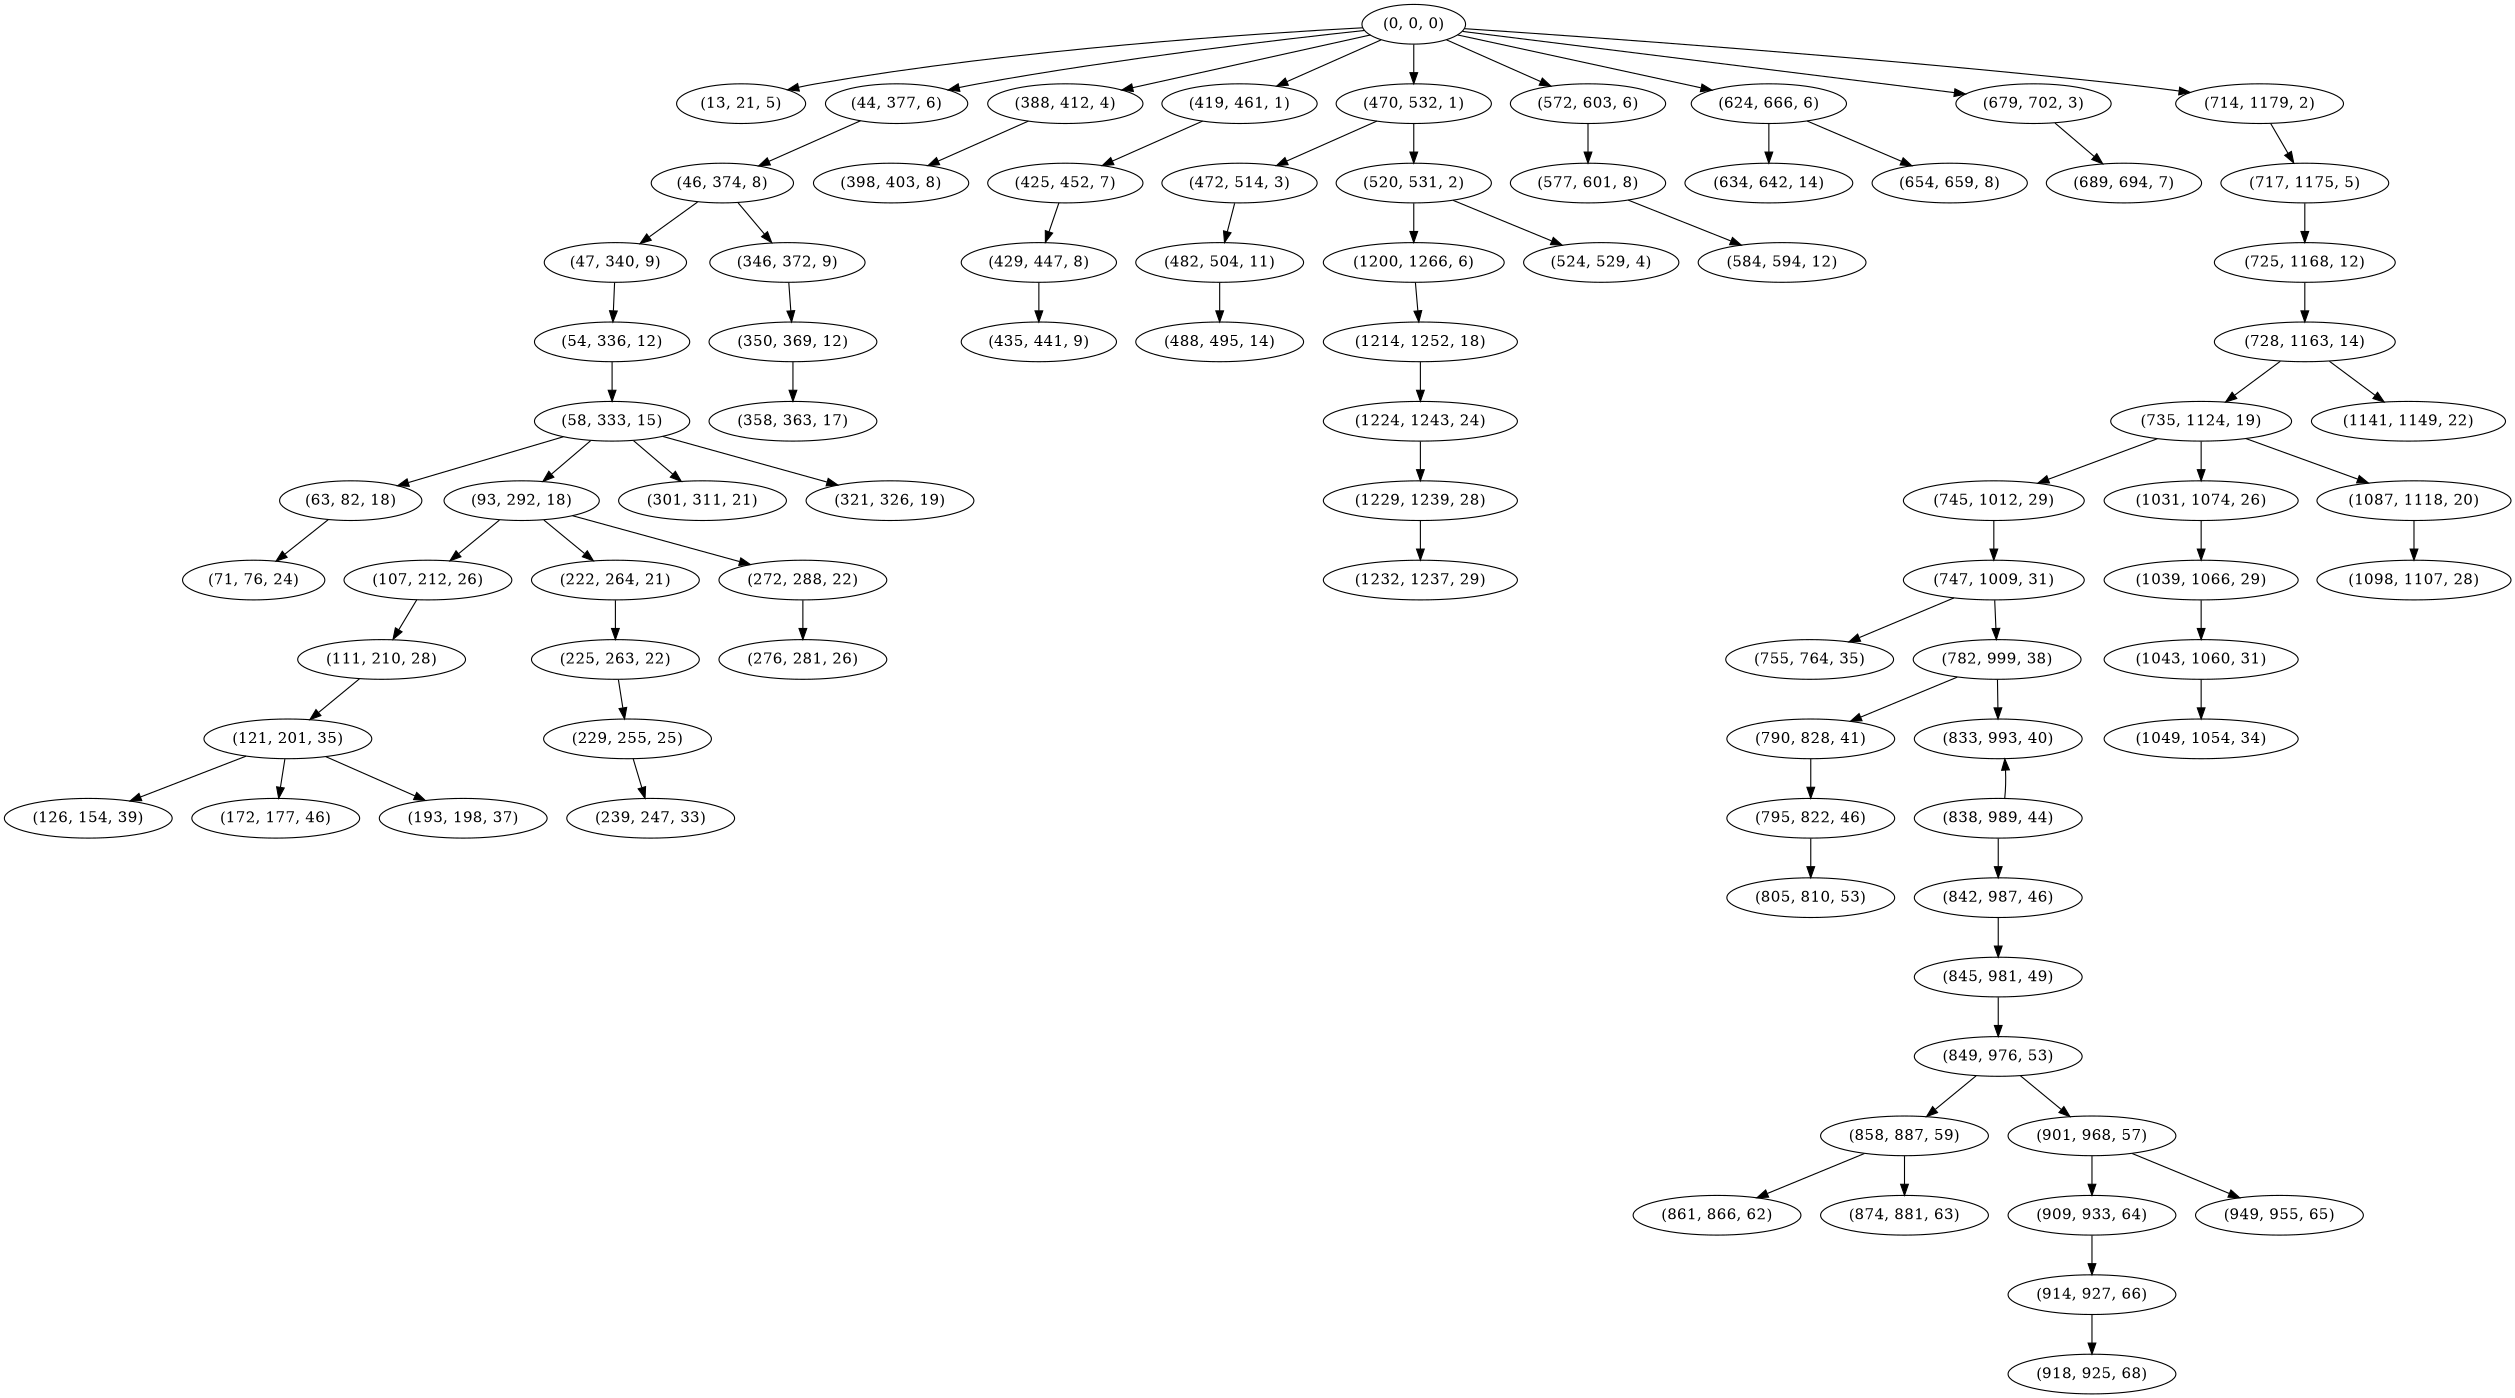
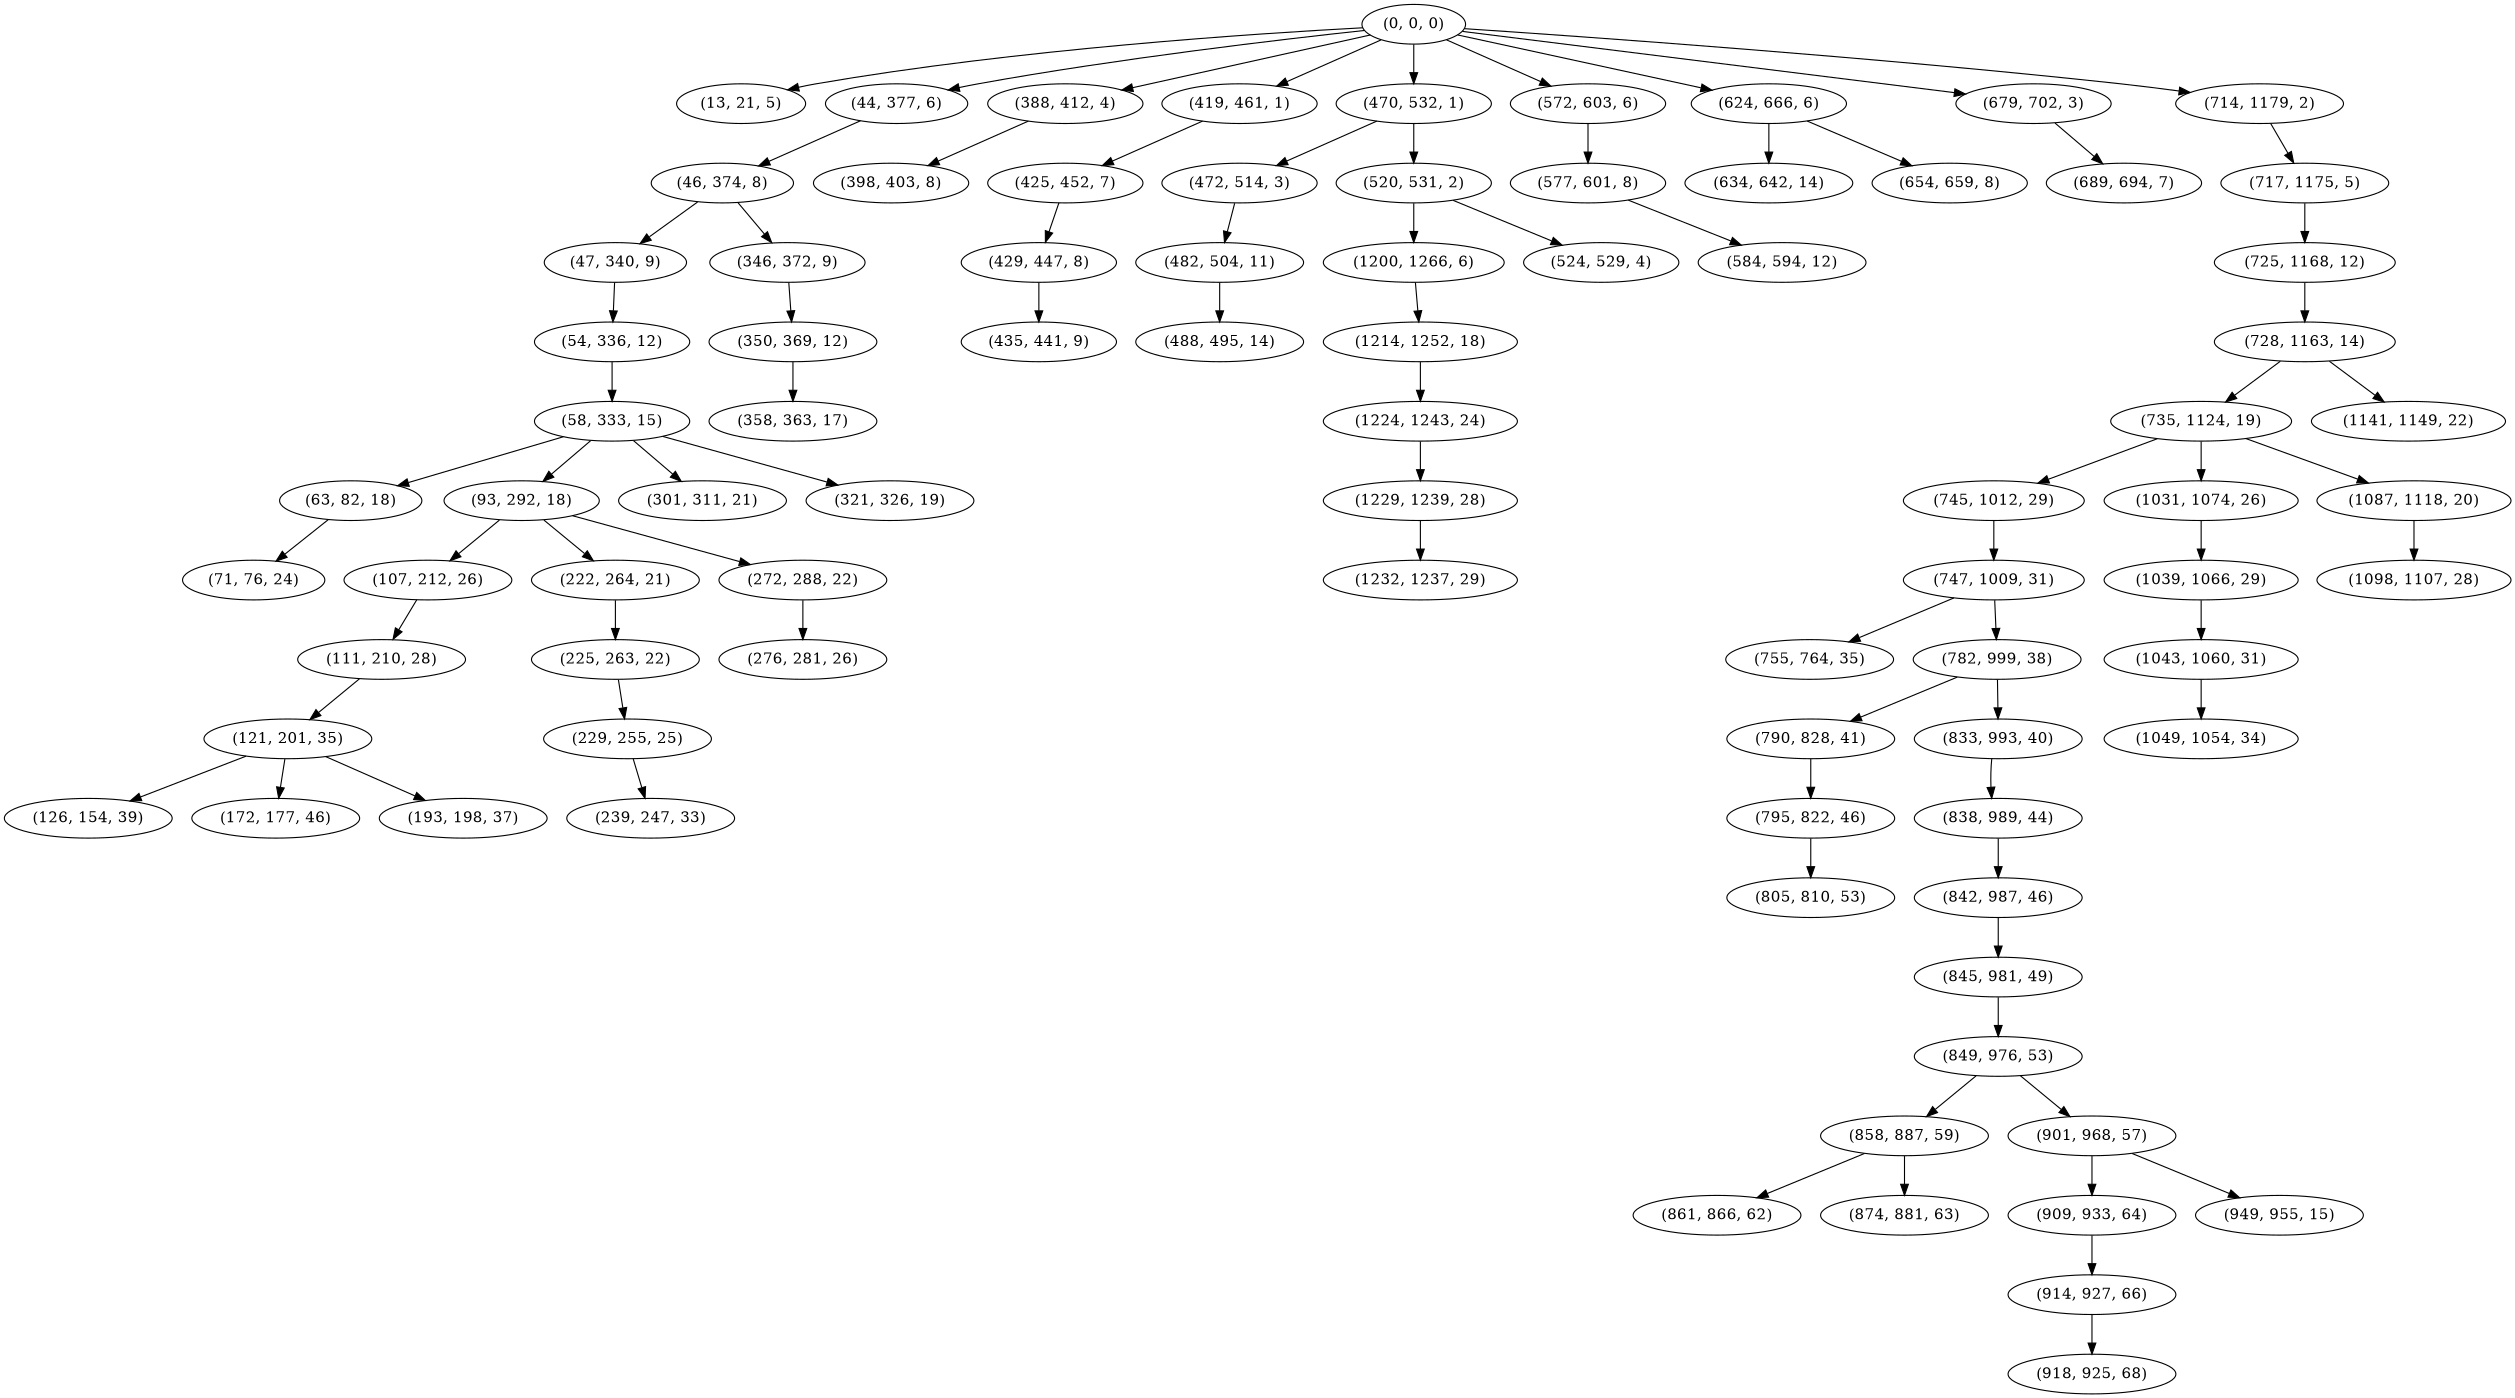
(2006, 784) -> (1991, 773)
(2279, 1215) -> (2279, 1215)
